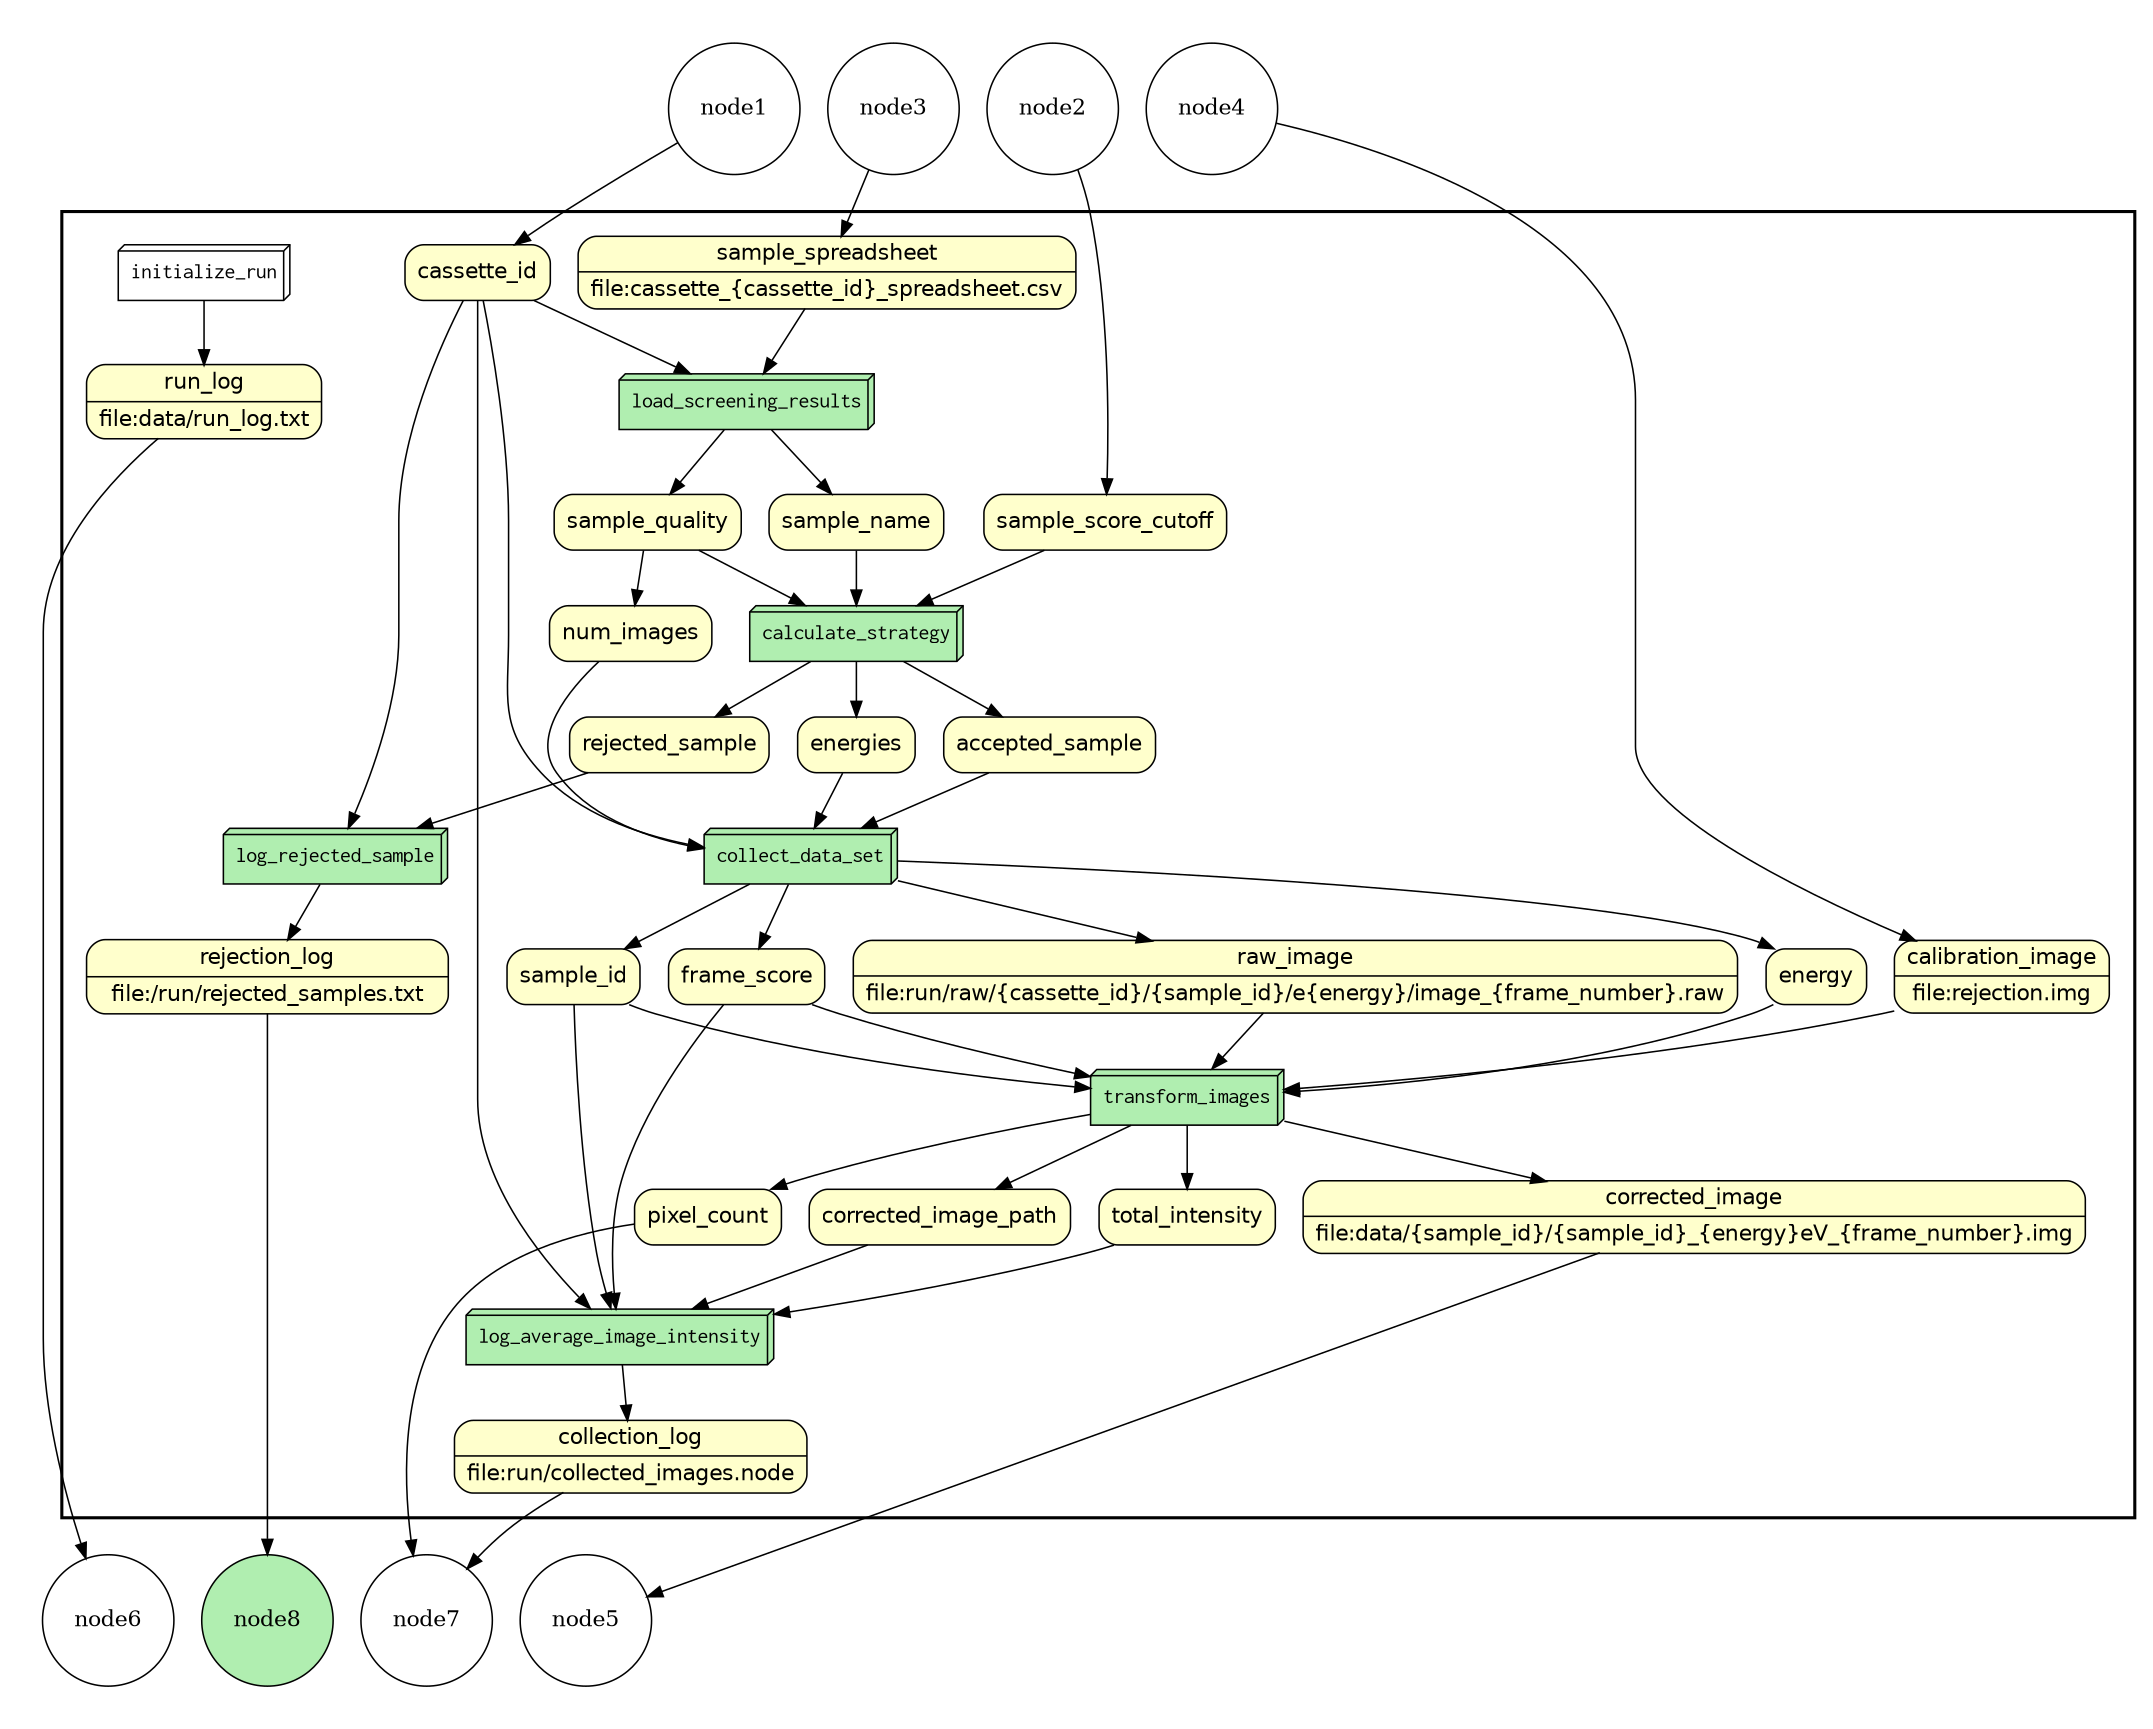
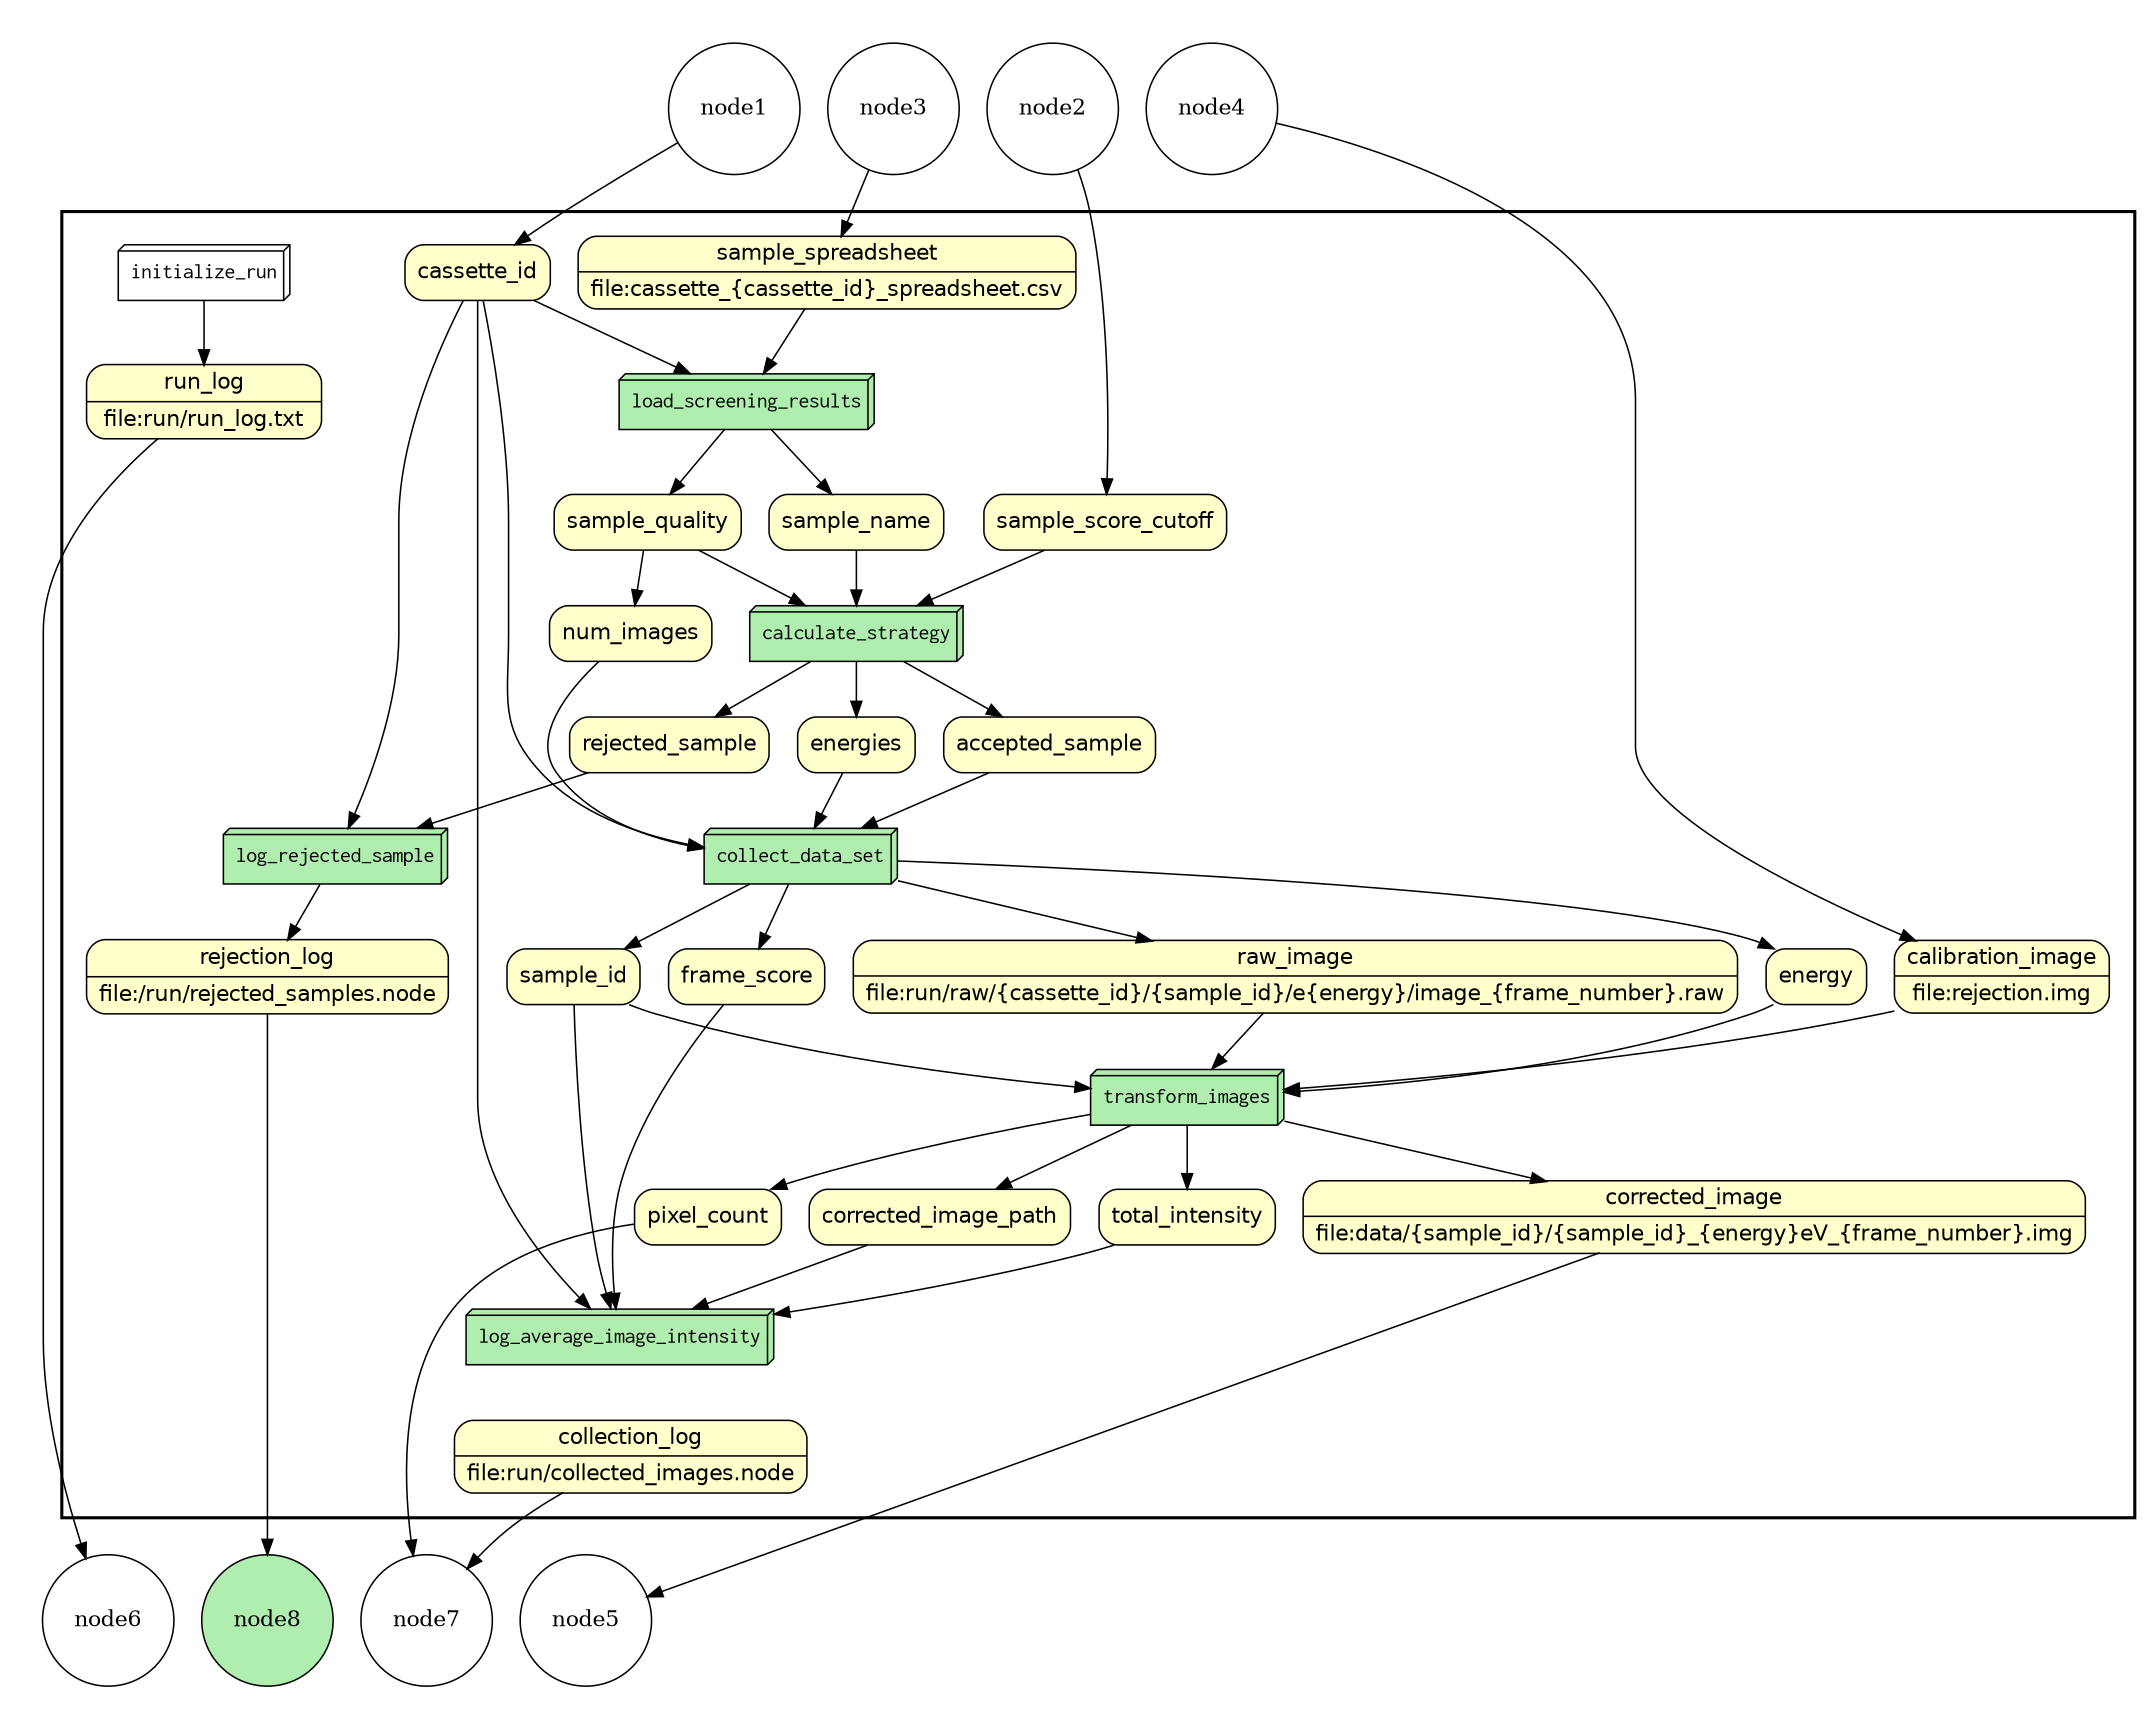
(204, 419) -> (204, 419)
(267, 995) -> (267, 995)
(943, 1043) -> none
(624, 1385) -> none
